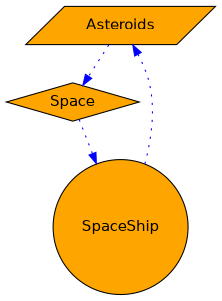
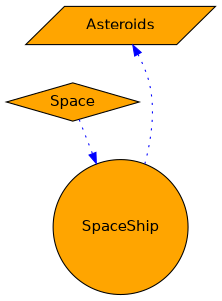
(99, 61) -> none
